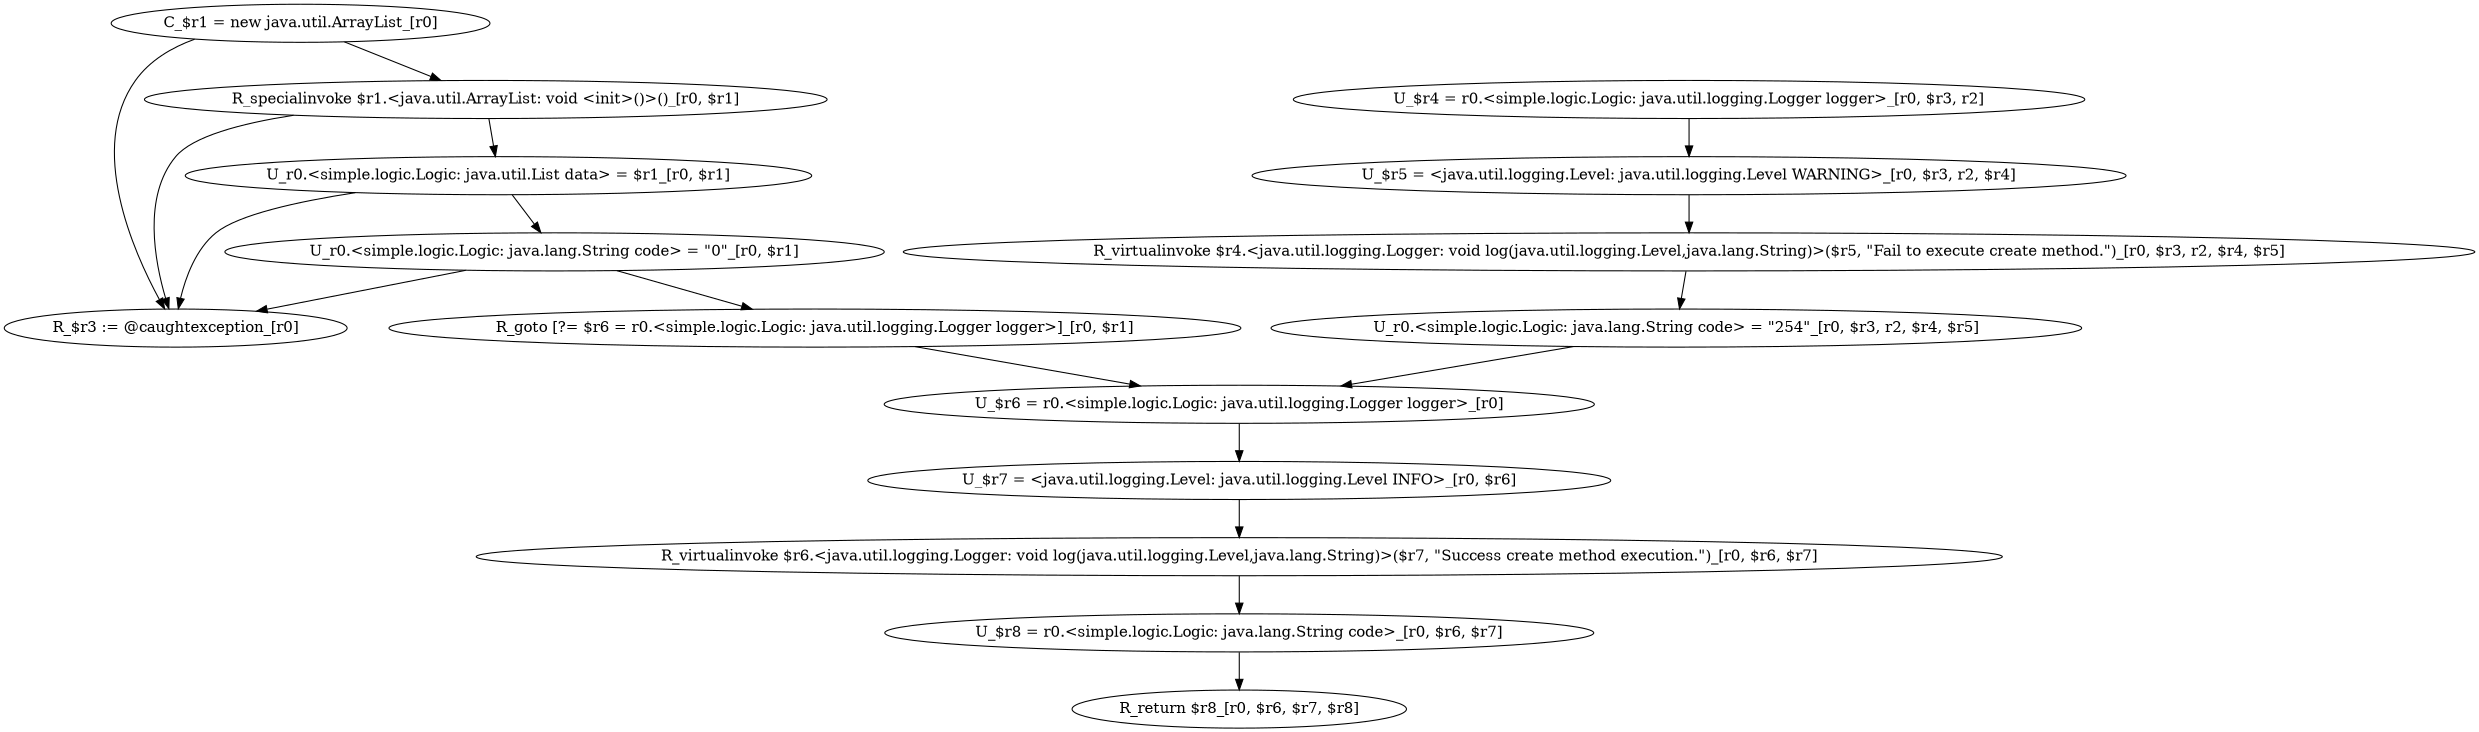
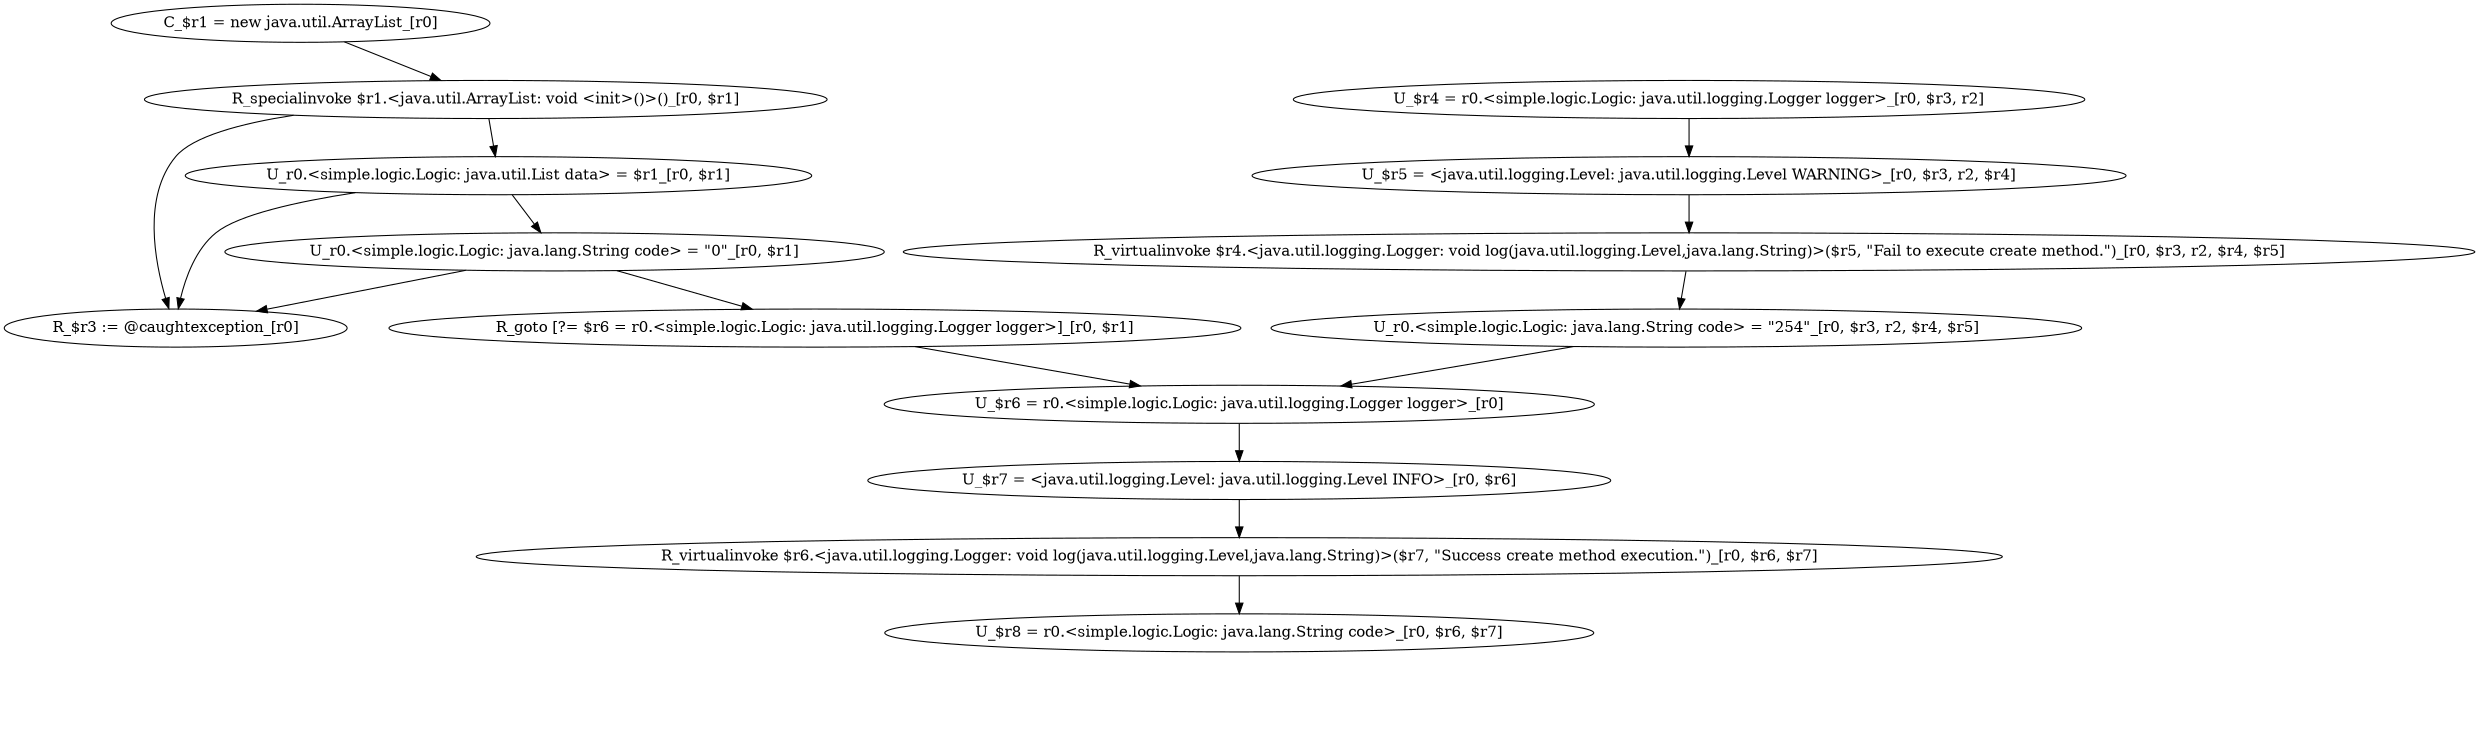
(115, 155) -> none
(1239, 709) -> none
